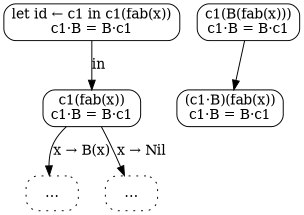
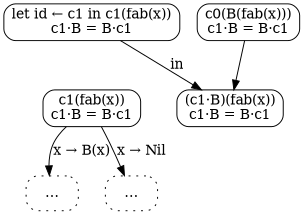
(248, 22) -> (248, 22)
(92, 60) -> (157, 63)
